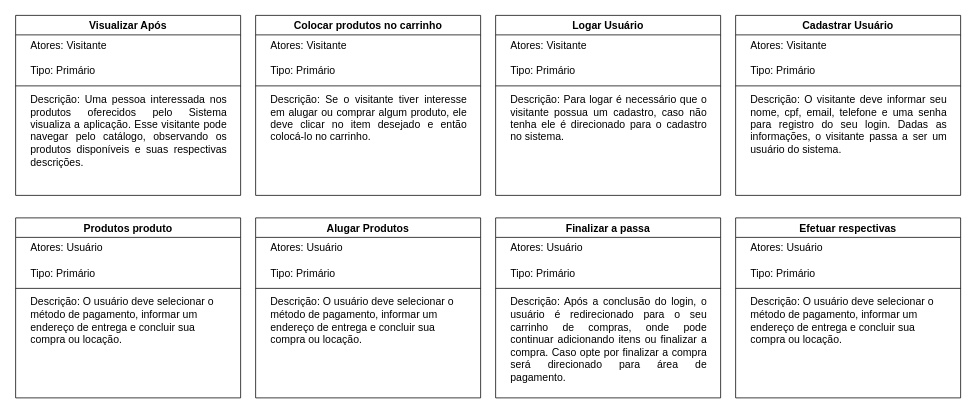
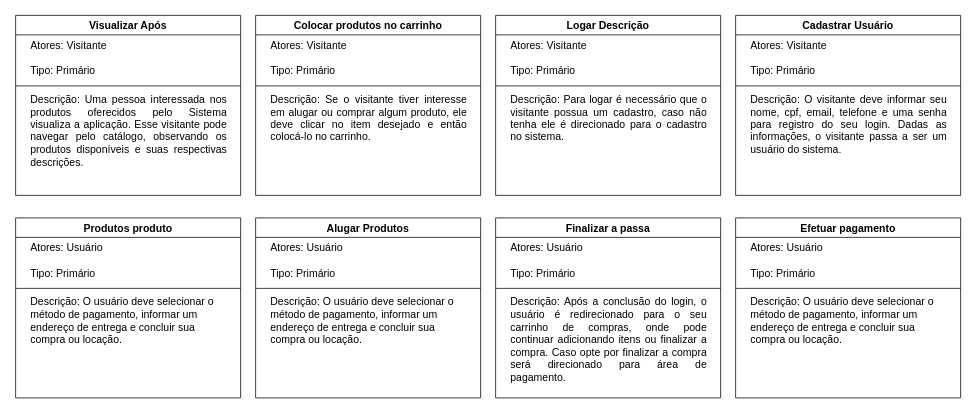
(608, 26) -> (608, 26)
(848, 229) -> (848, 229)
